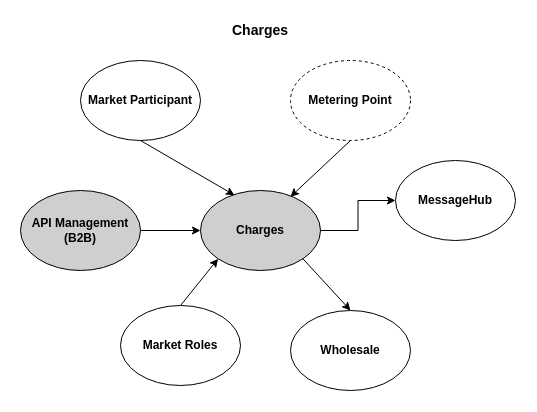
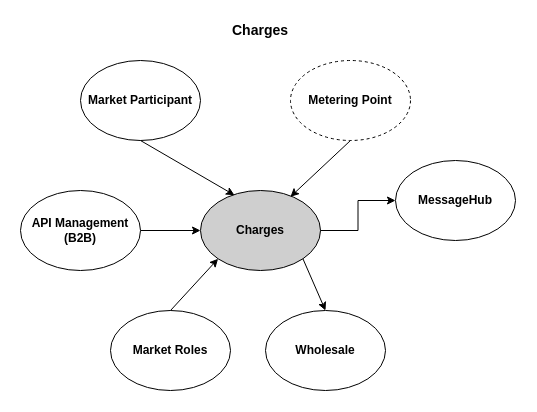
(81, 231) -> (81, 231)
(181, 346) -> (171, 351)
(351, 351) -> (326, 351)
